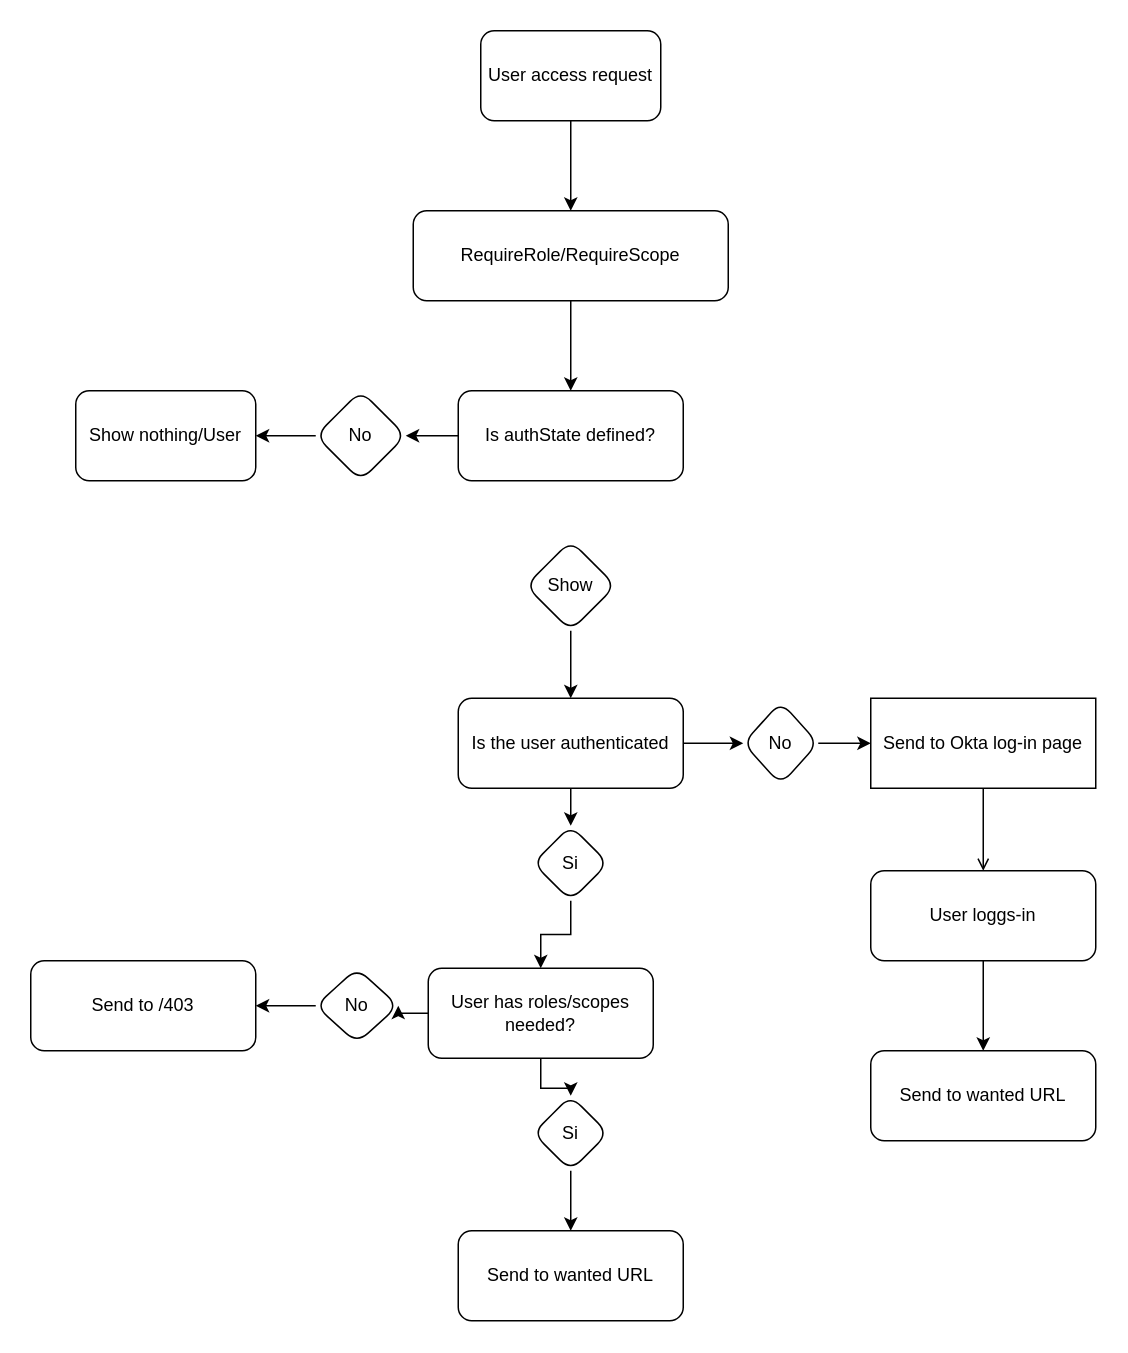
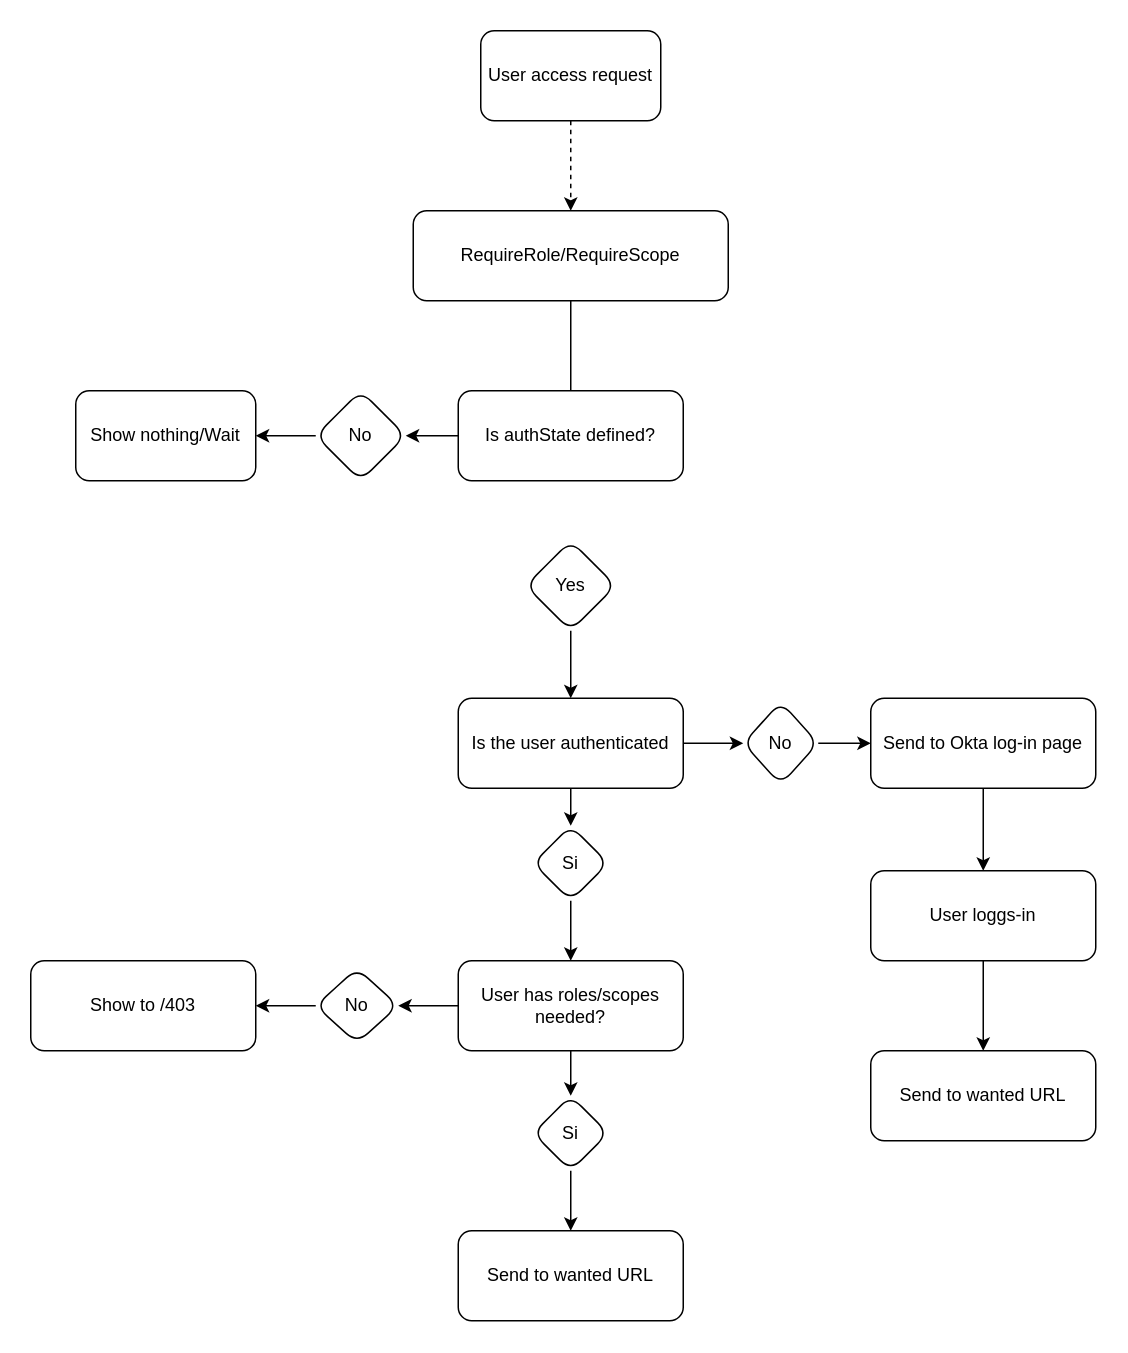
(571, 162) -> (571, 162)
(571, 379) -> (571, 383)
(166, 436) -> (166, 436)
(571, 586) -> (571, 586)
(983, 743) -> (983, 743)
(983, 861) -> (983, 859)
(143, 1006) -> (143, 1006)
(541, 1013) -> (571, 1006)
